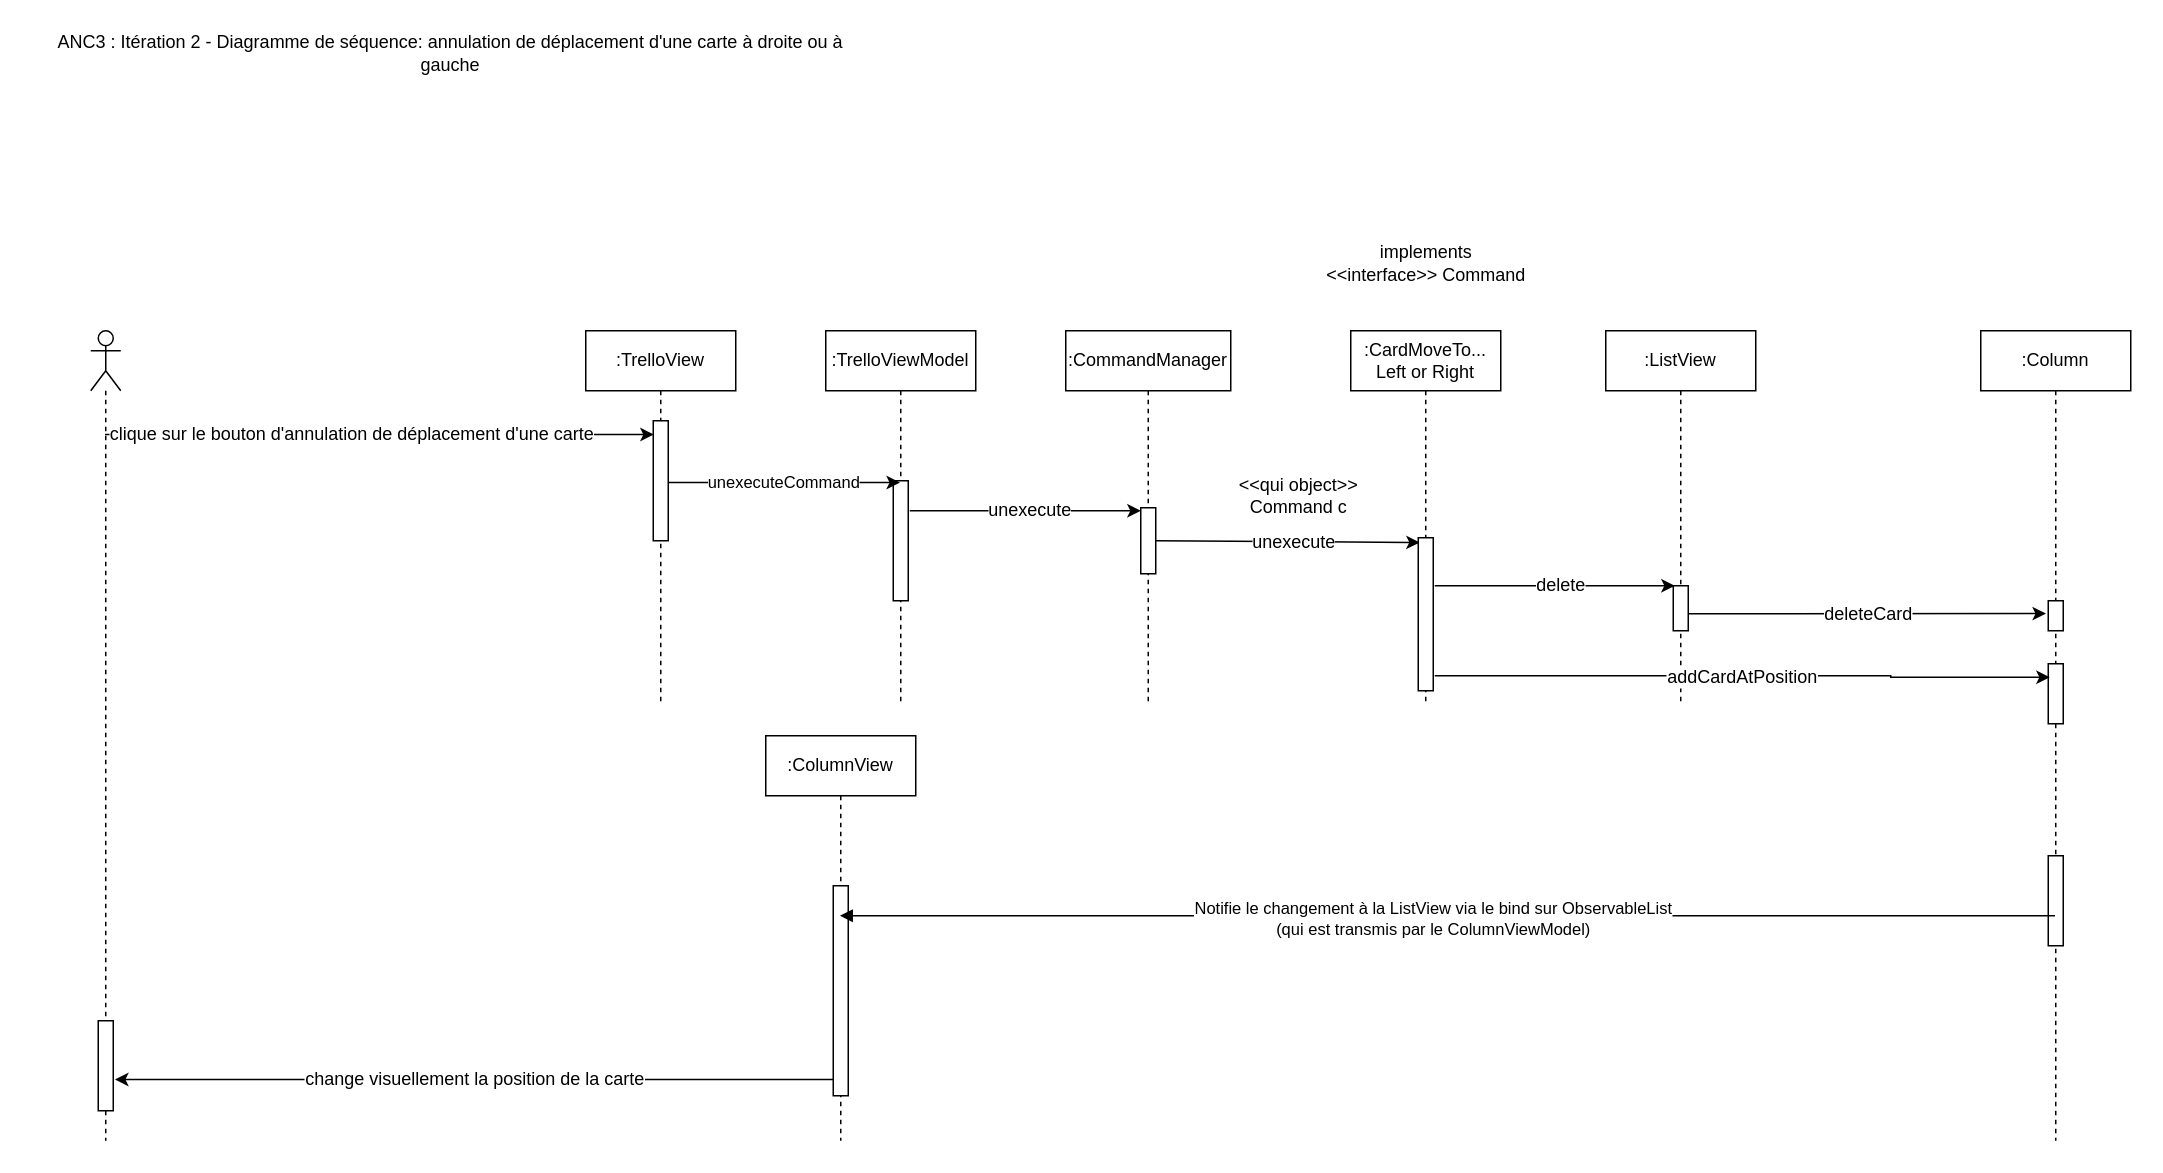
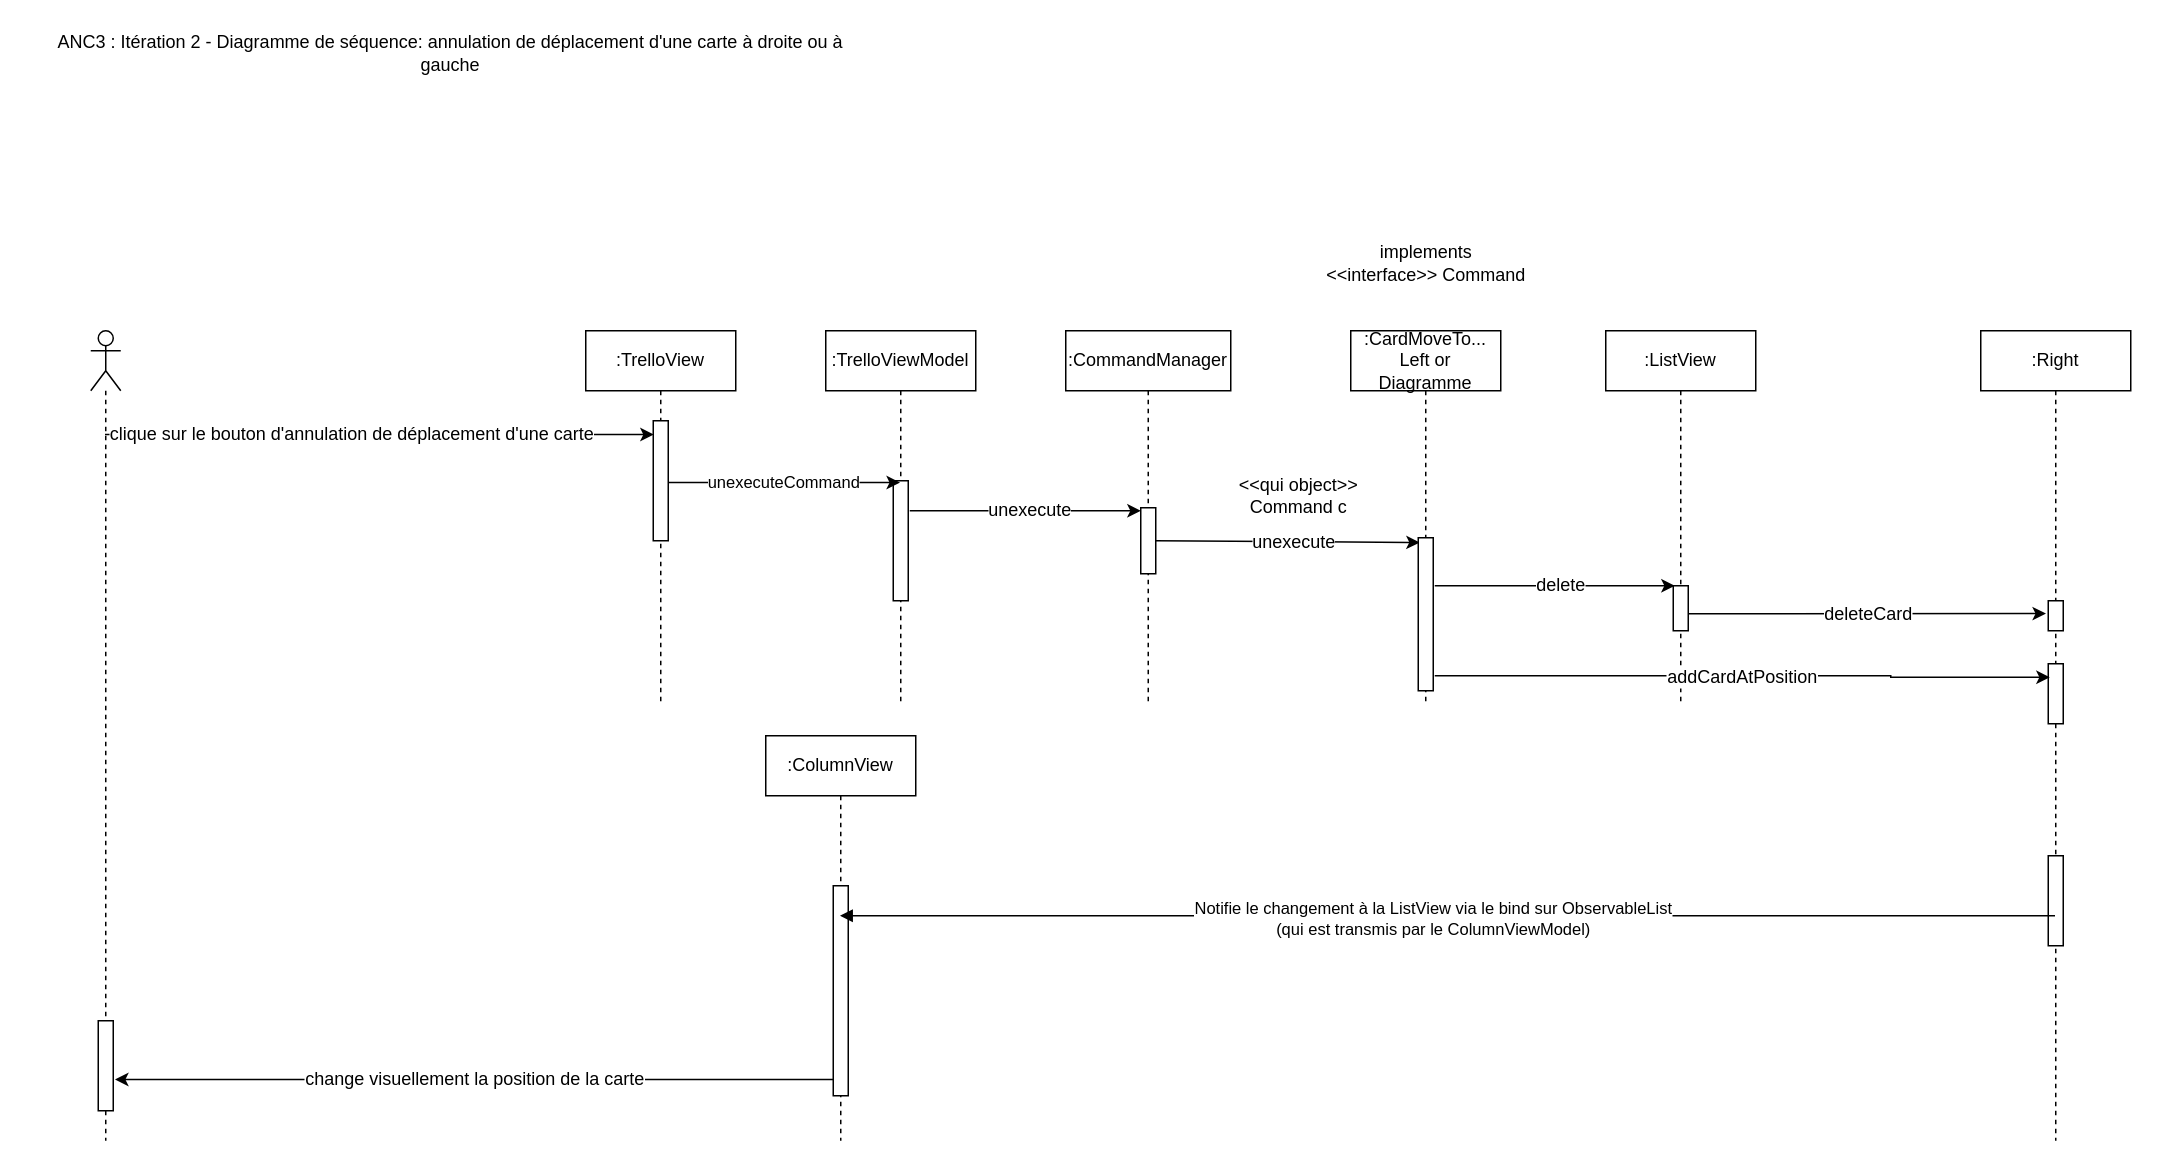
(1426, 361) -> (1426, 361)
(2056, 361) -> (2056, 361)
